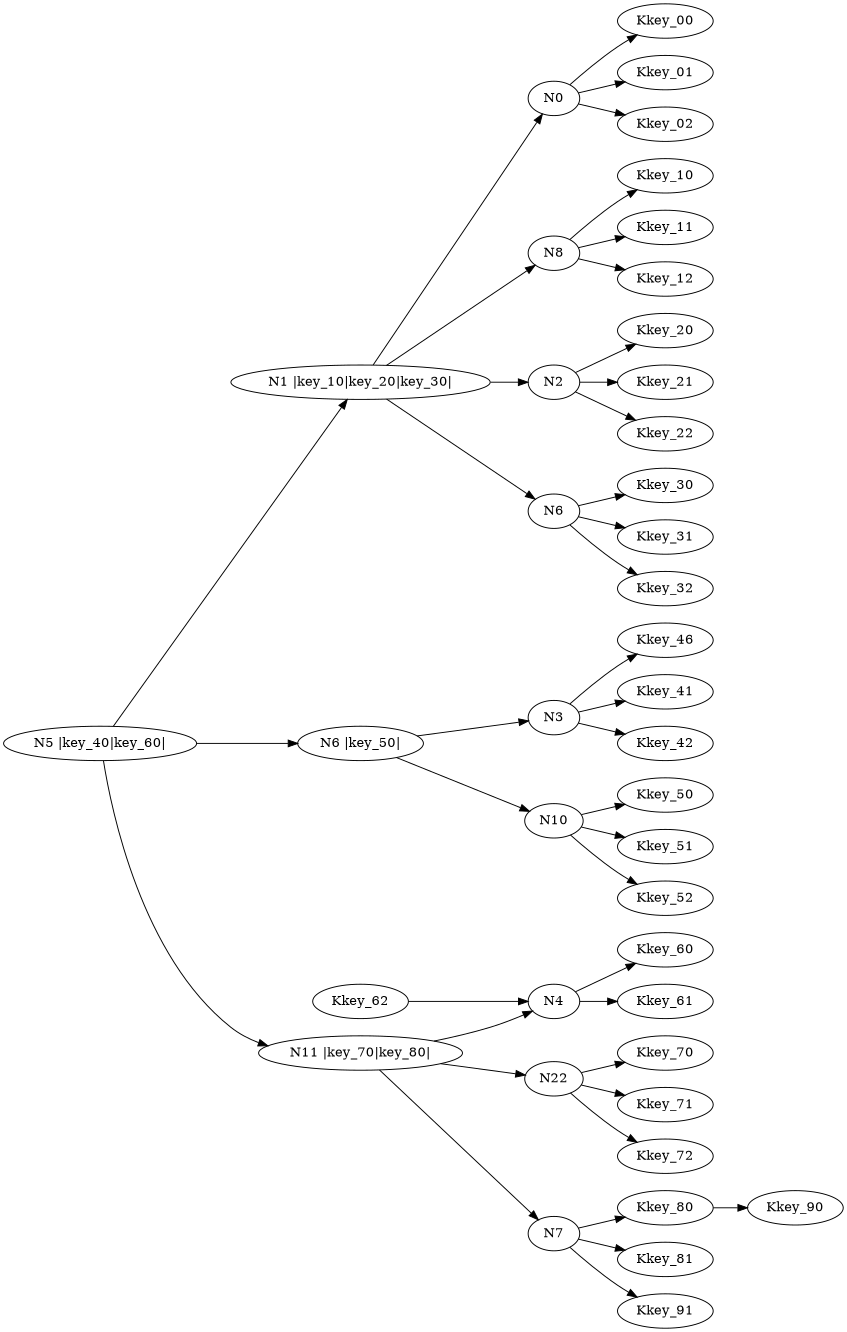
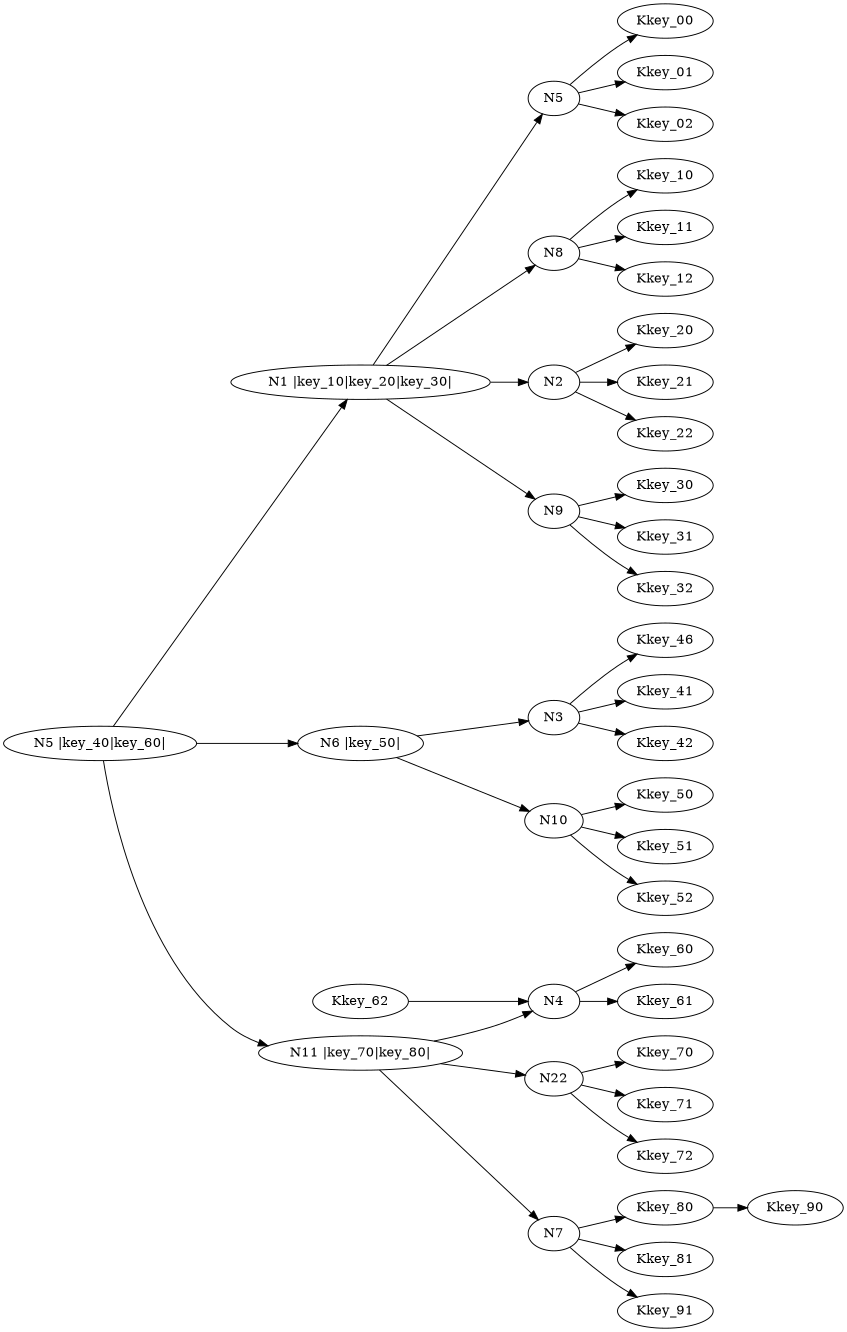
(554, 98) -> (554, 98)
(554, 511) -> (554, 511)
